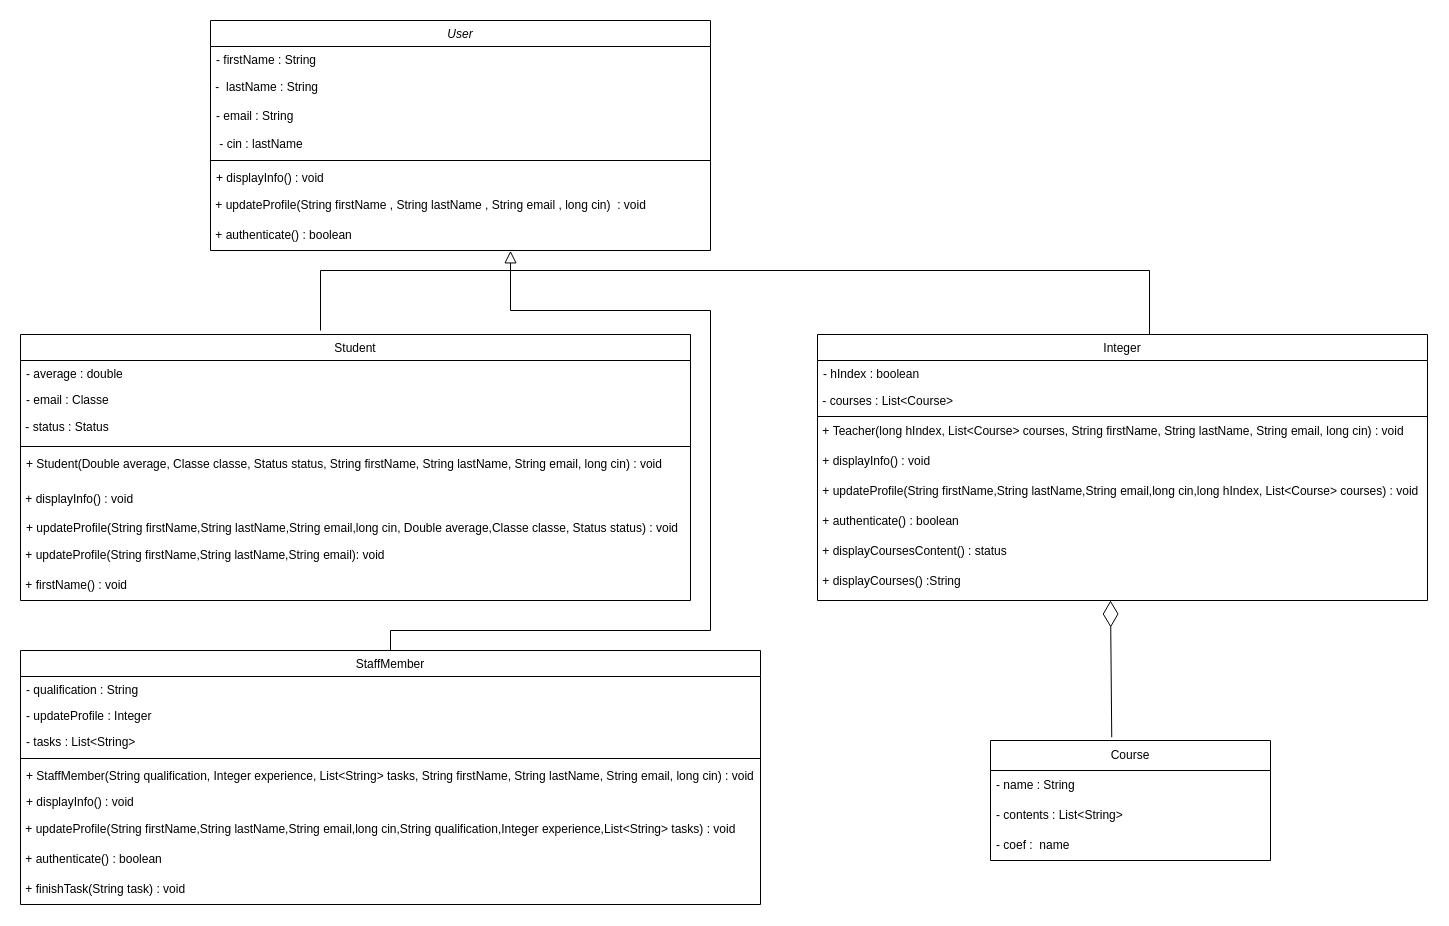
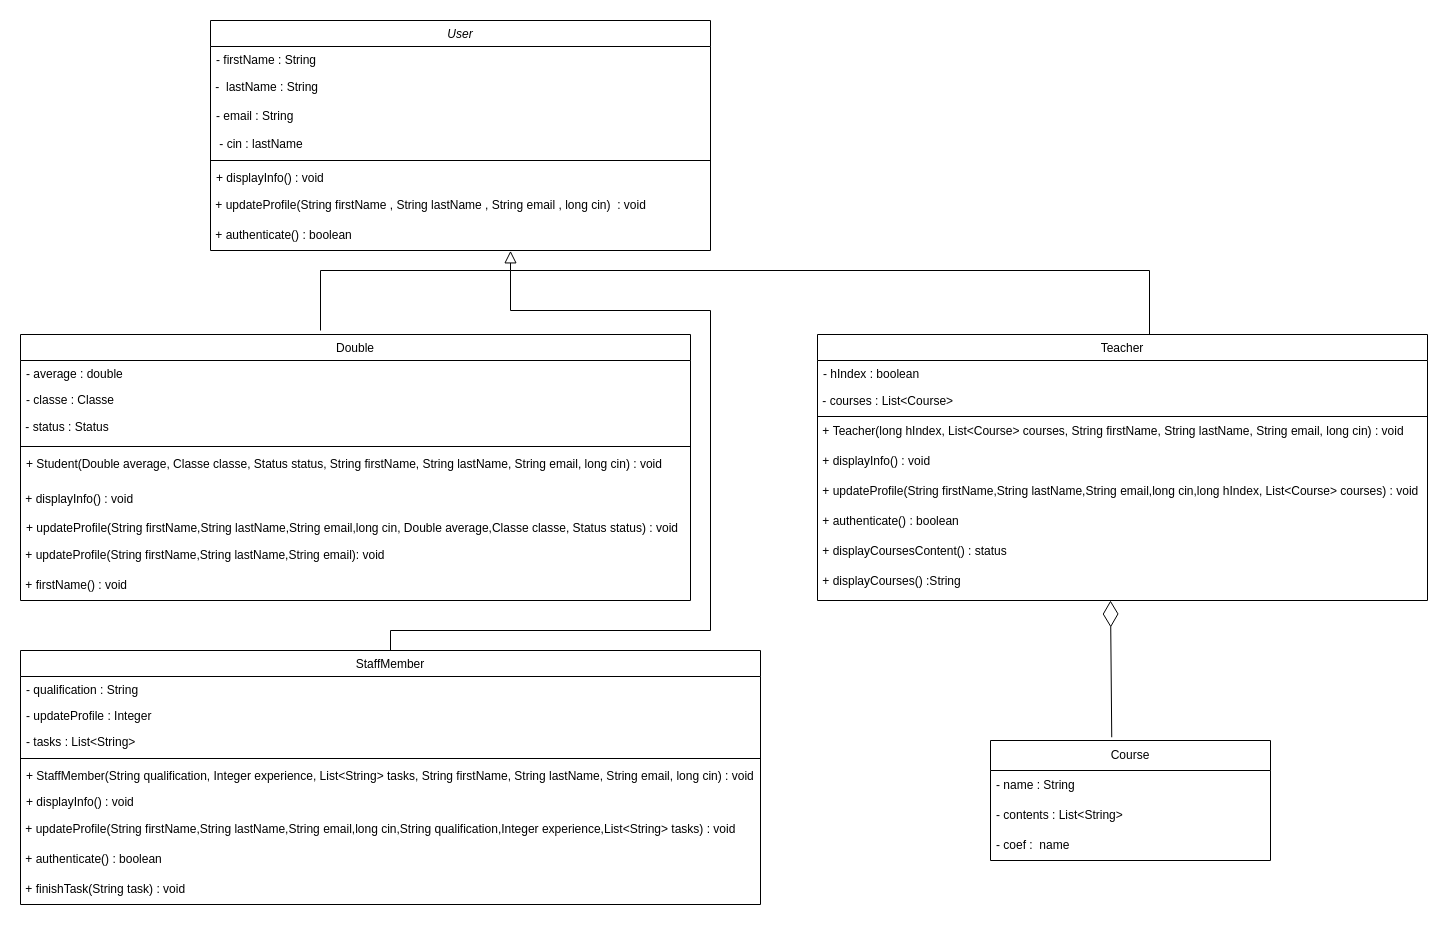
(355, 348) -> (355, 348)
(1122, 348) -> (1122, 348)
(69, 400) -> (74, 400)
